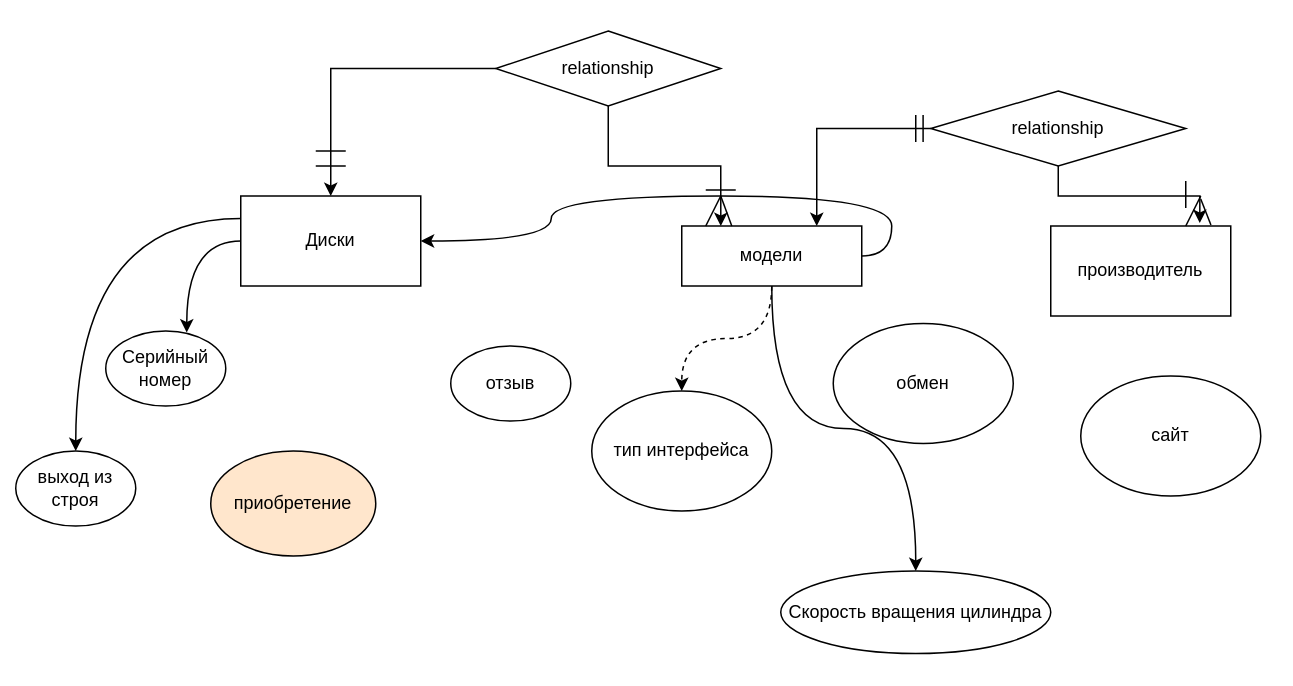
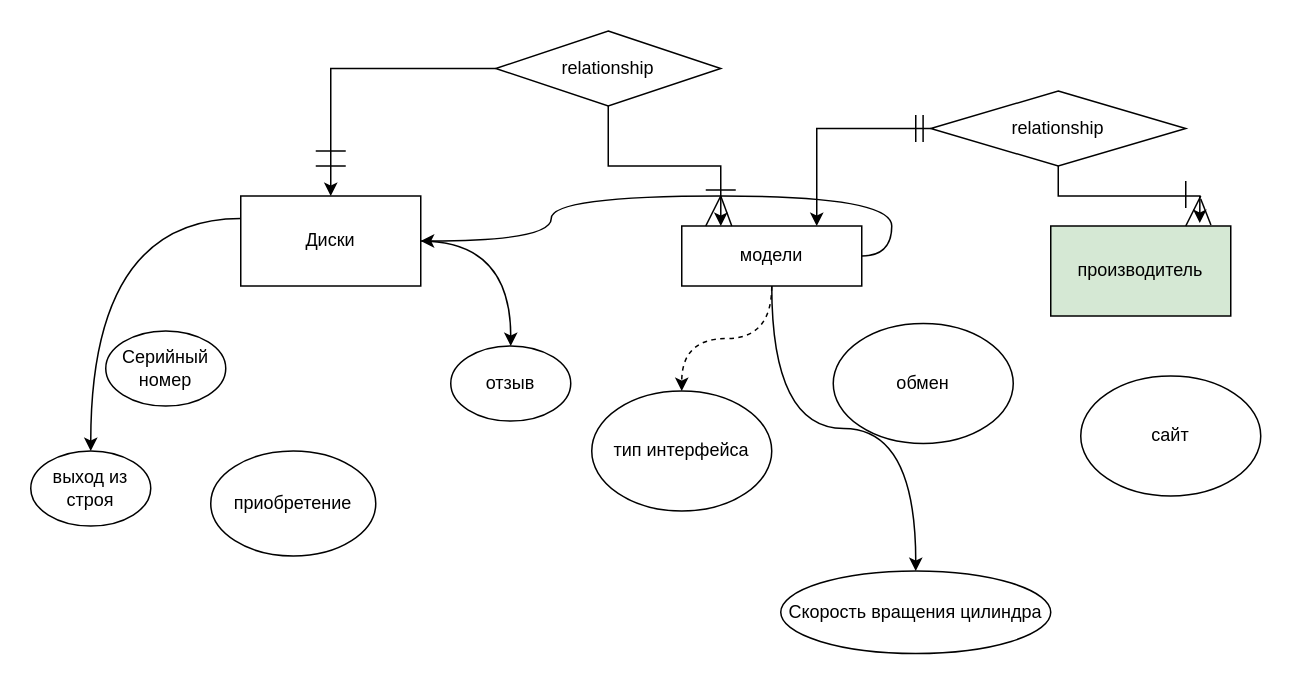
(196, 268) -> (493, 271)
(1141, 271) -> (1141, 271)
(76, 488) -> (91, 488)
(293, 503) -> (293, 503)
